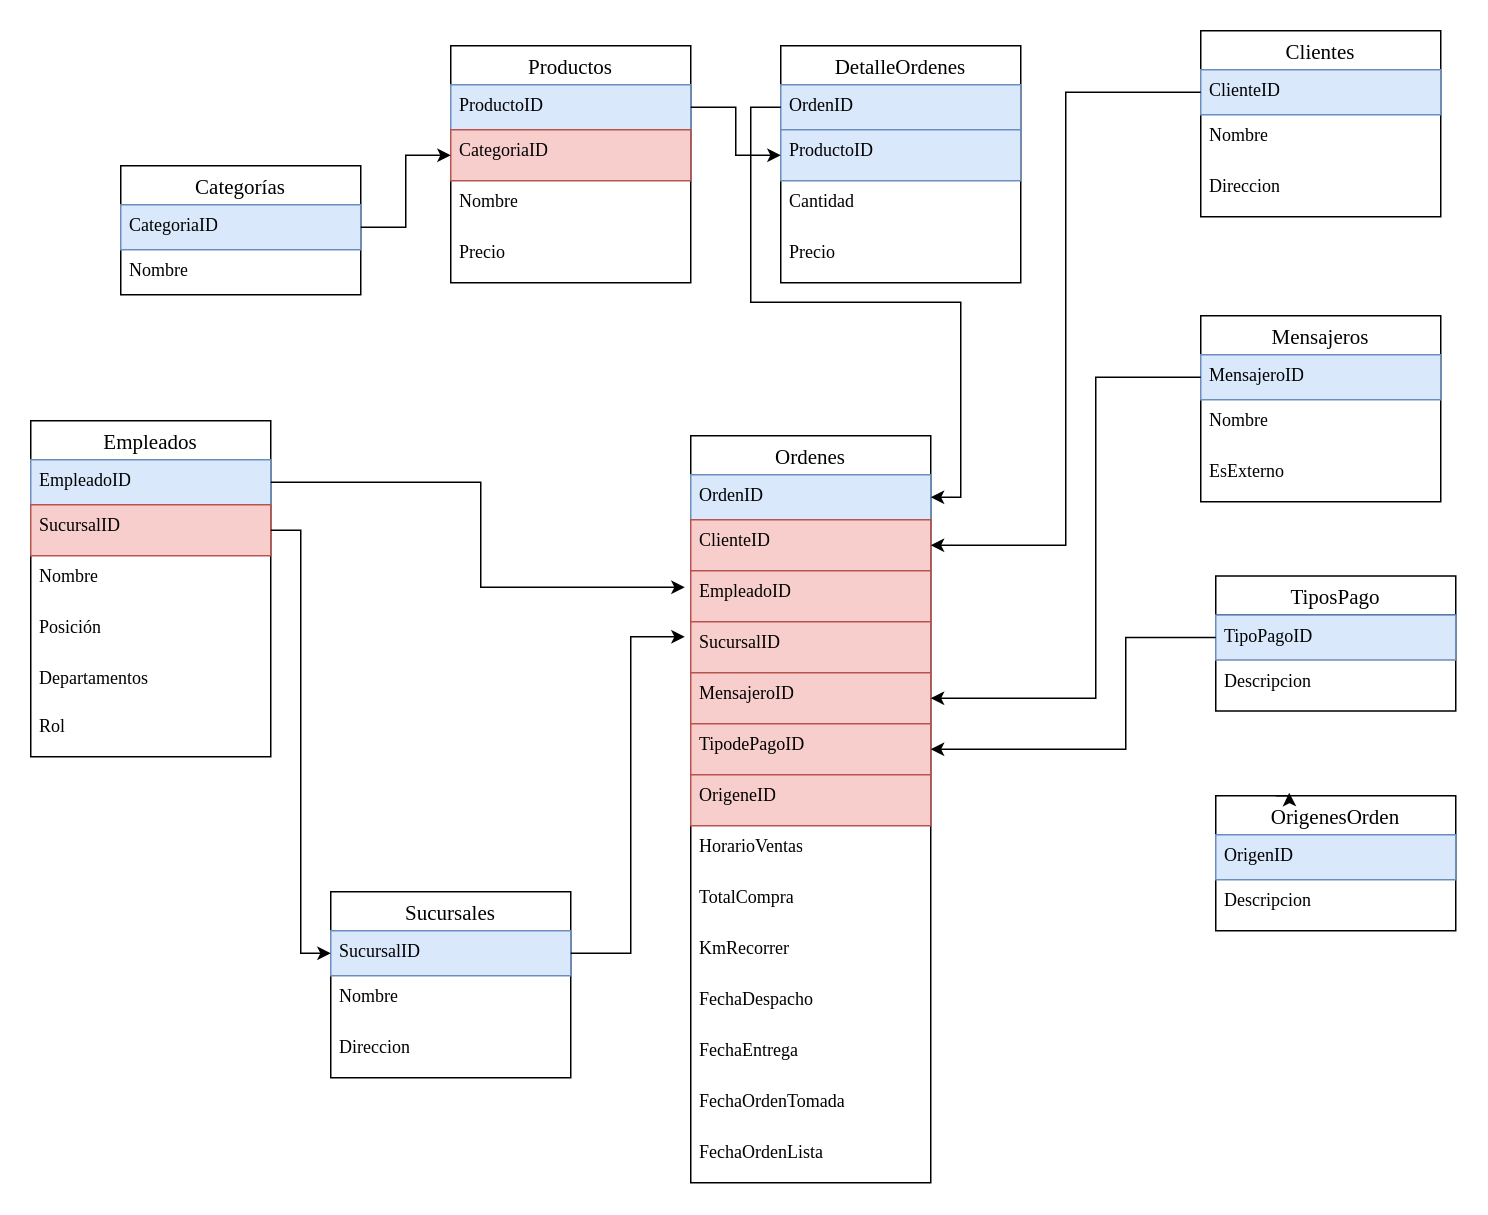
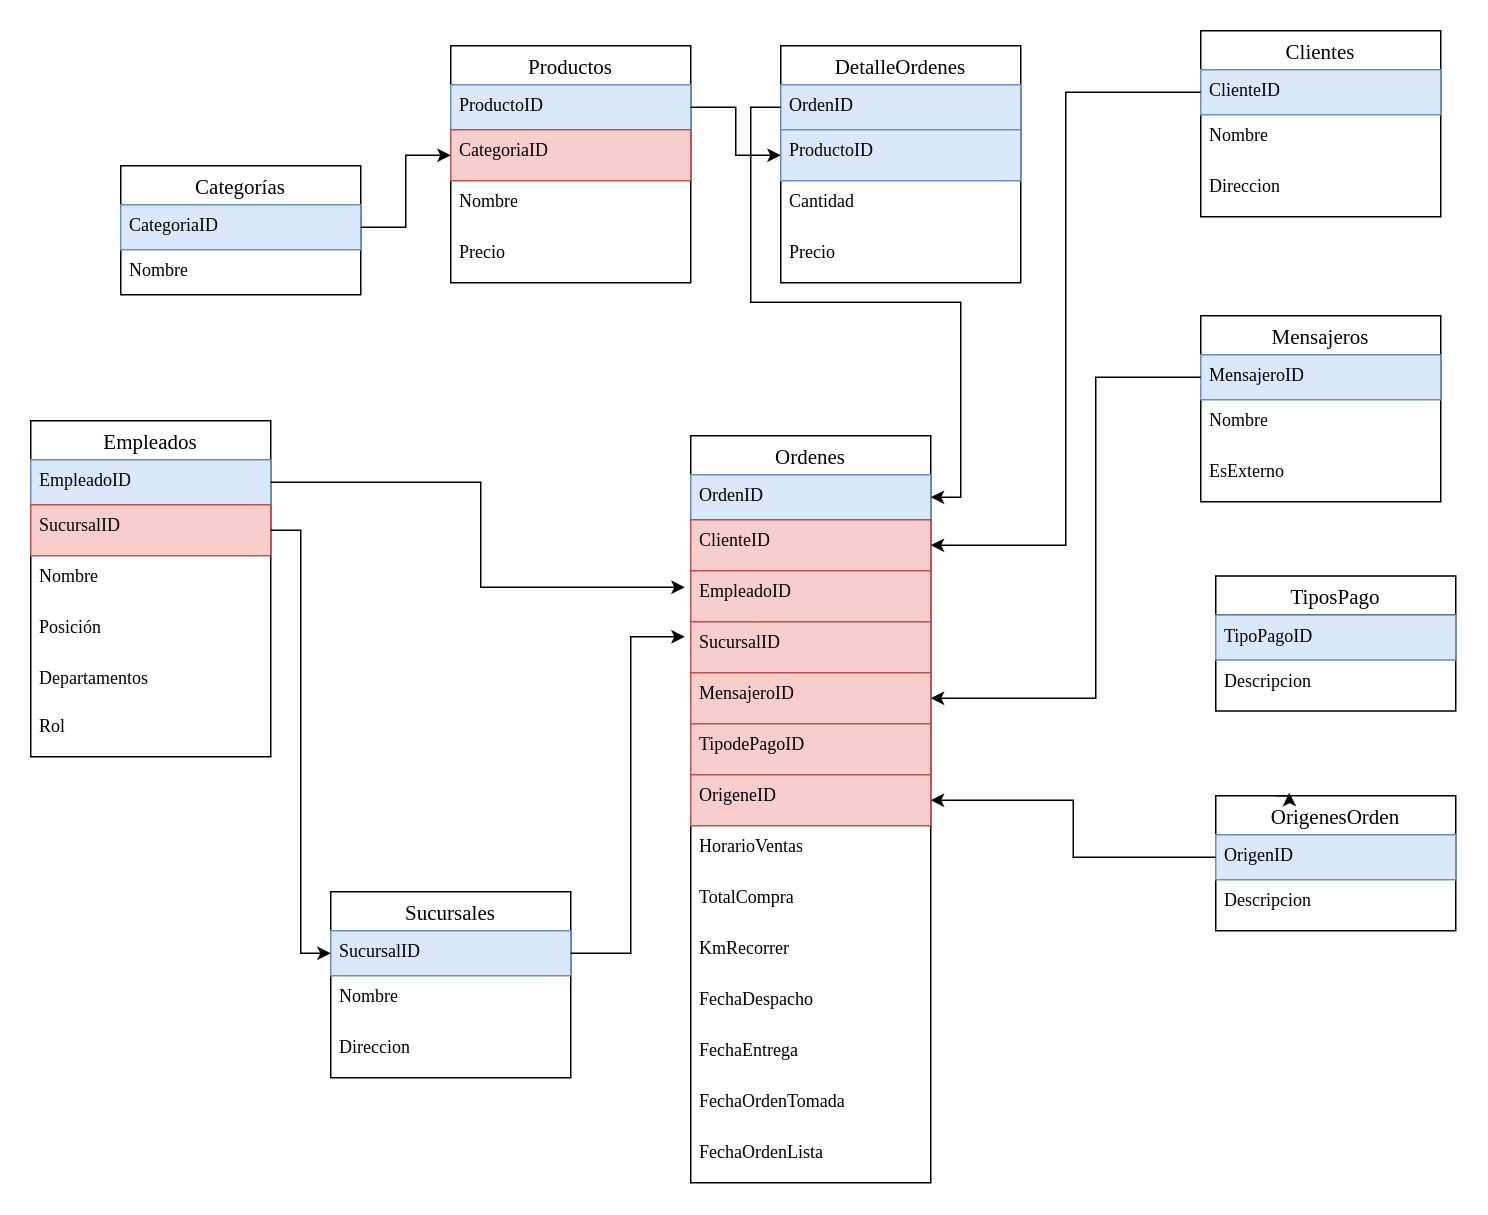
(1126, 742) -> none
none -> (1073, 832)
